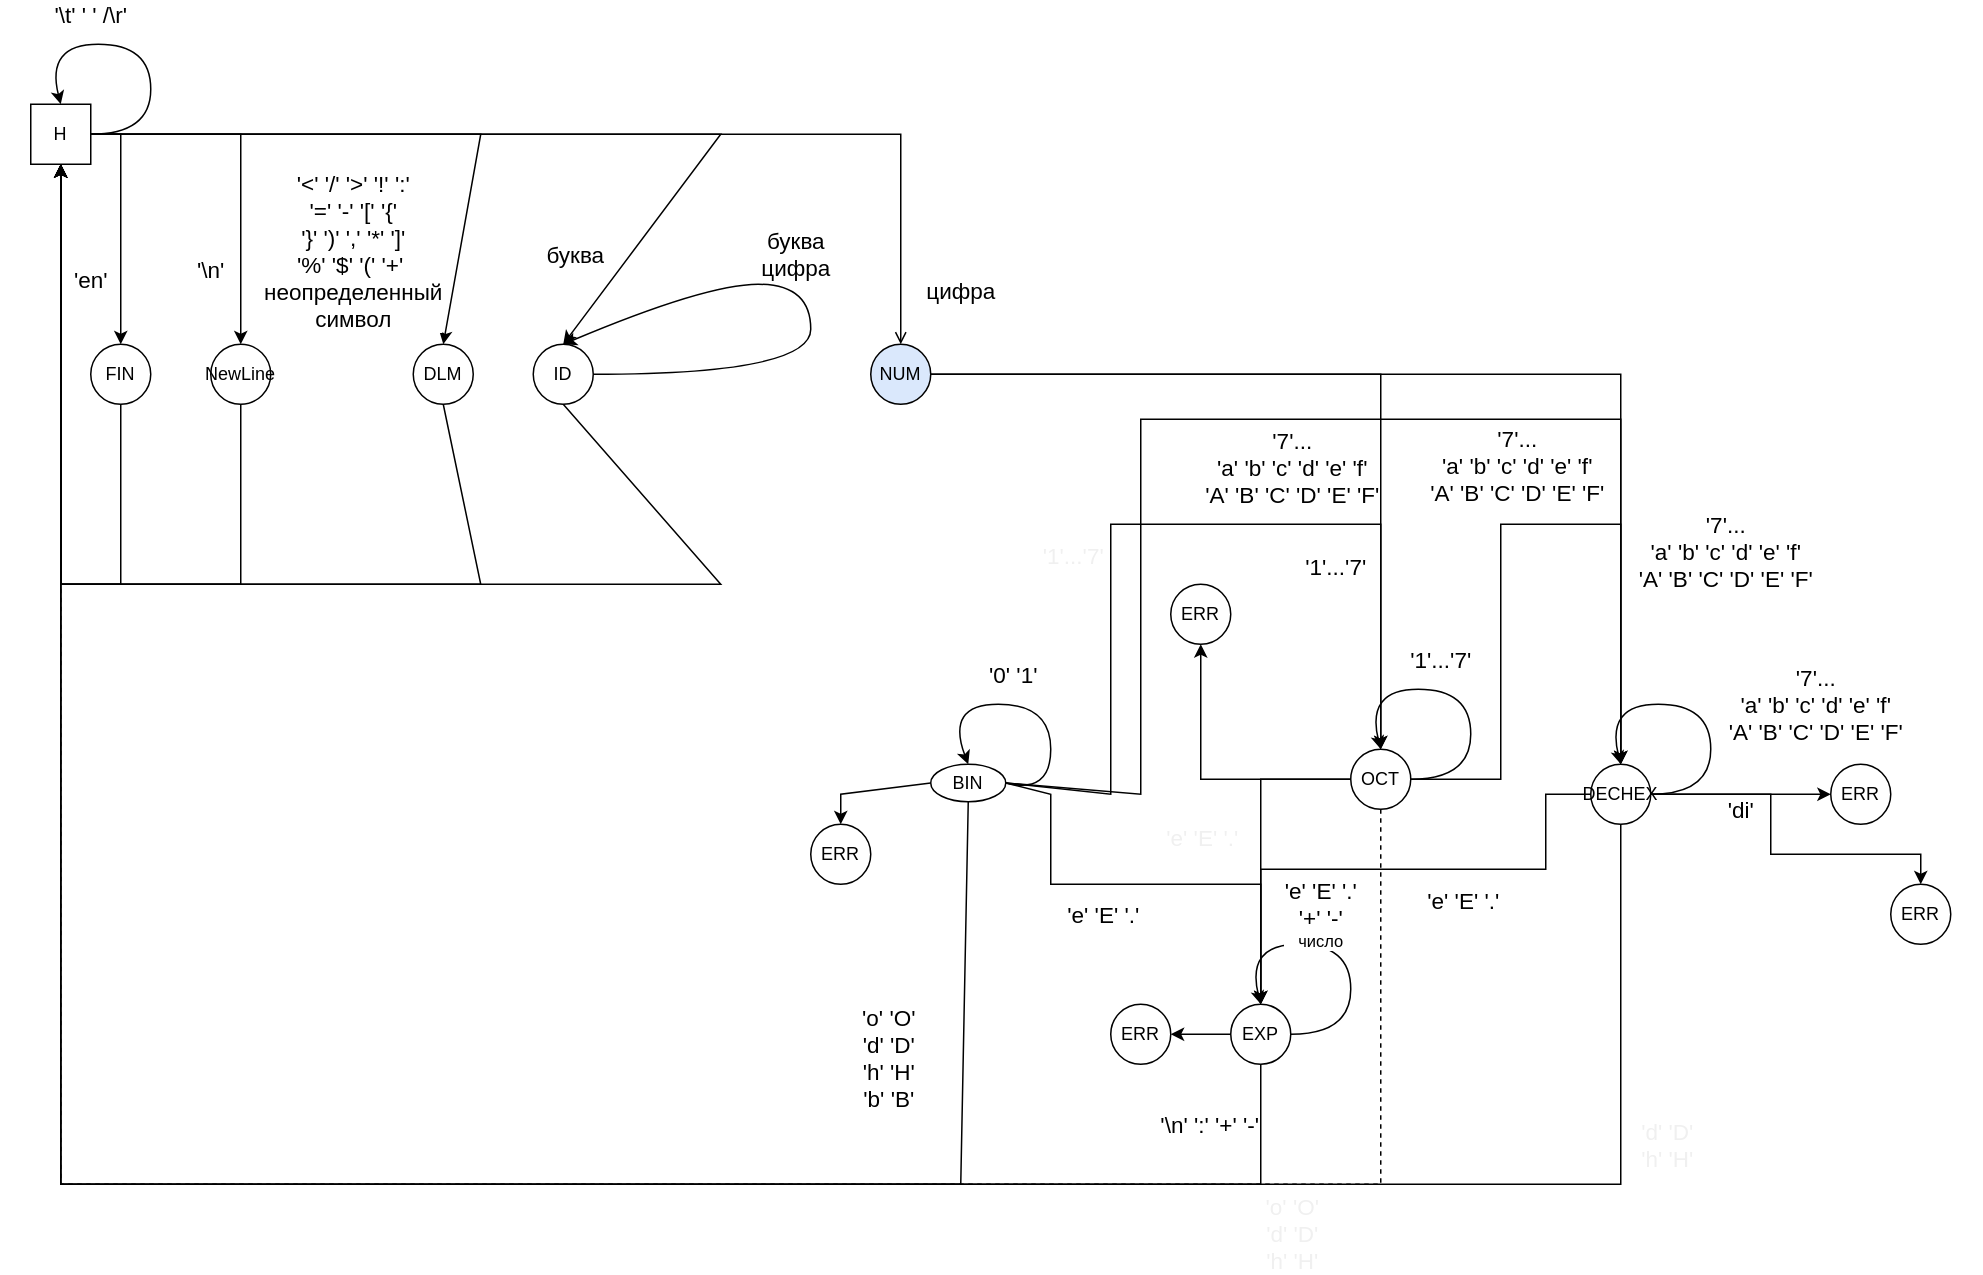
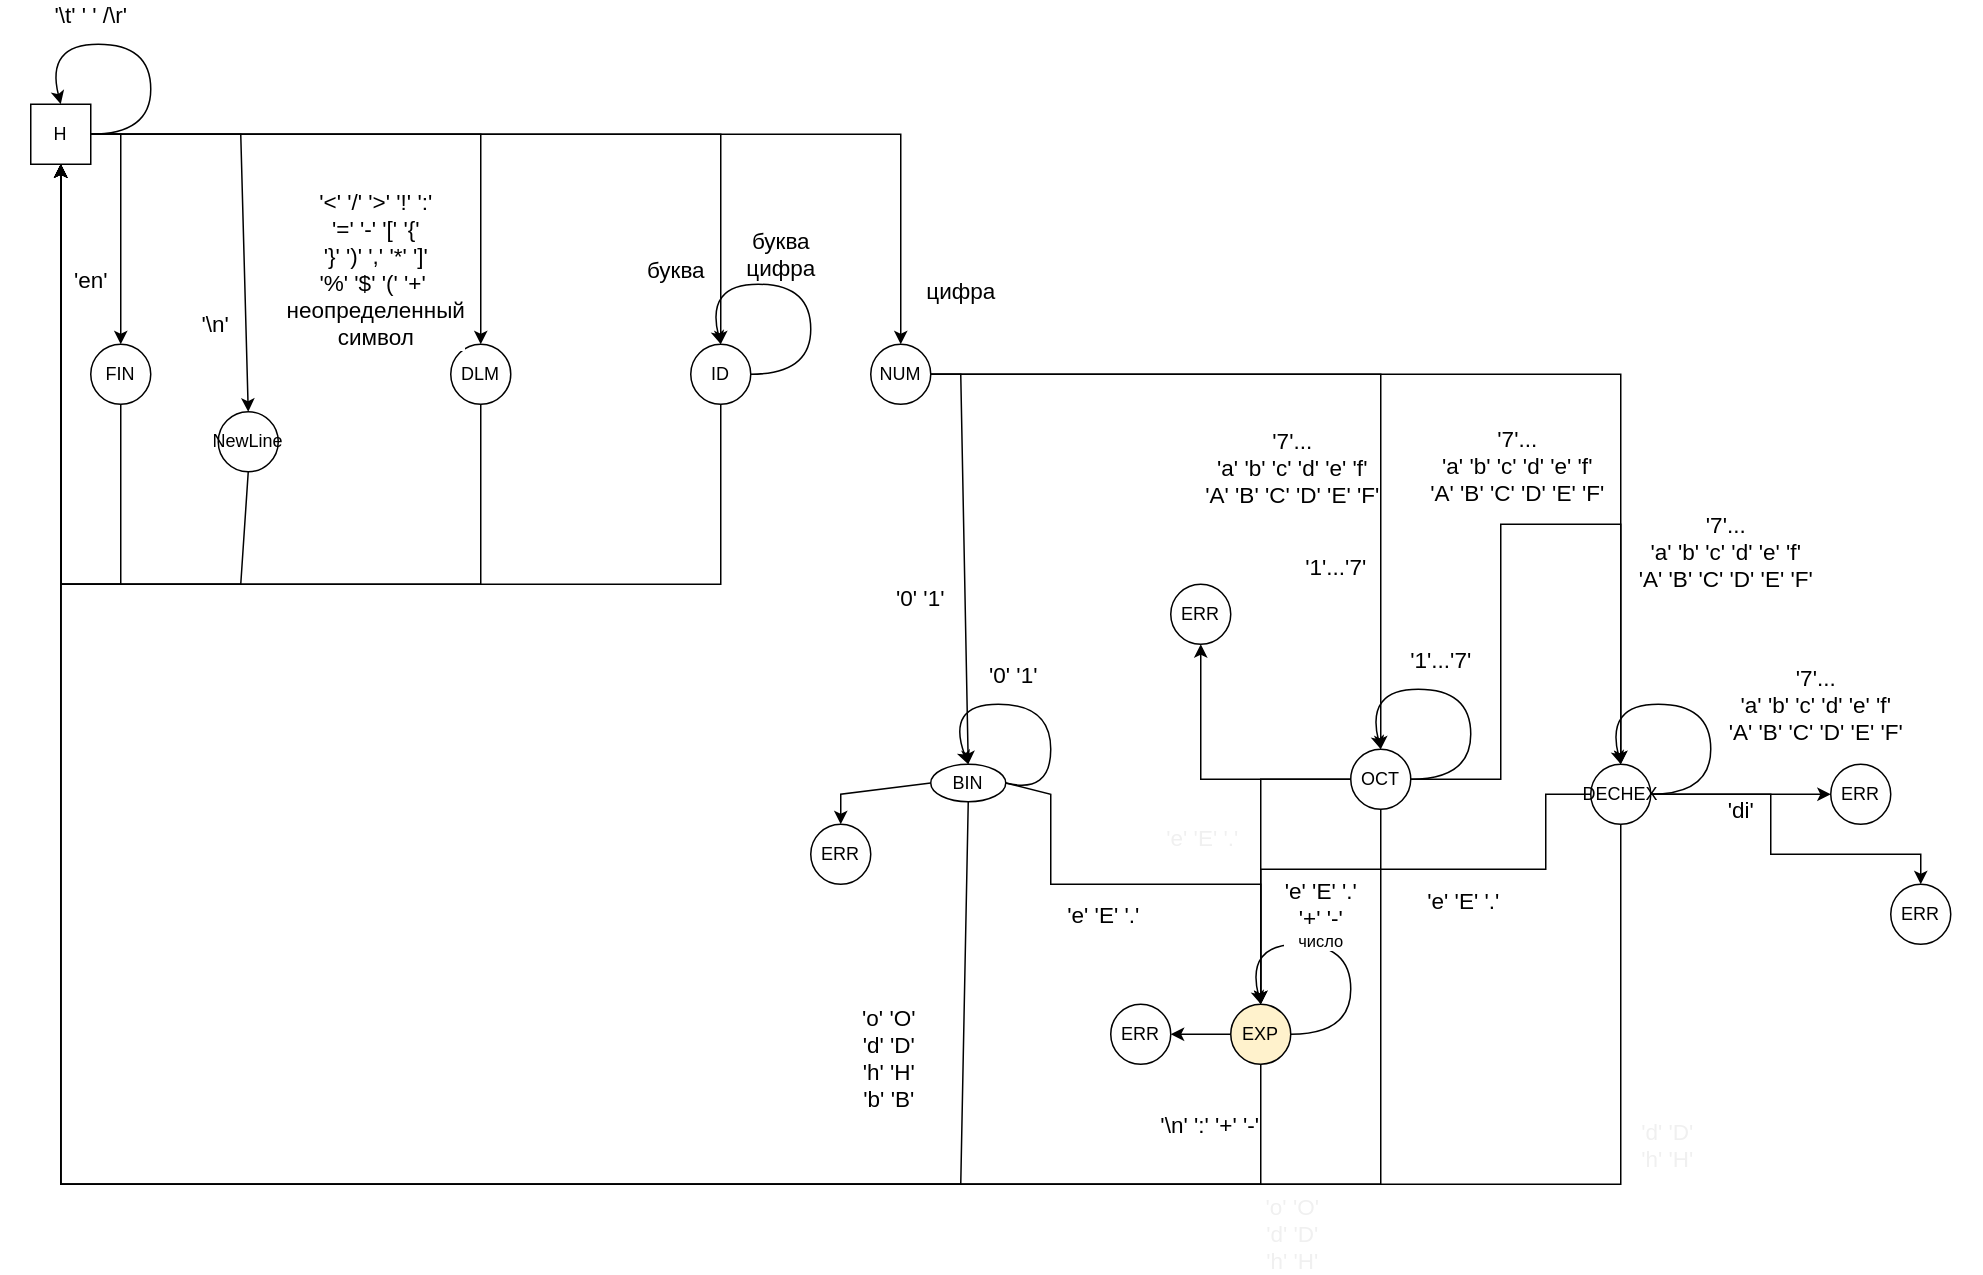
(901, 335) -> (901, 333)
(241, 374) -> (248, 442)
(443, 374) -> (481, 374)
(563, 374) -> (721, 374)
(901, 374) -> (901, 374)
(1143, 419) -> none
(1111, 538) -> none
none -> (964, 542)
(1381, 995) -> (1381, 995)
(1261, 1034) -> (1261, 1034)
